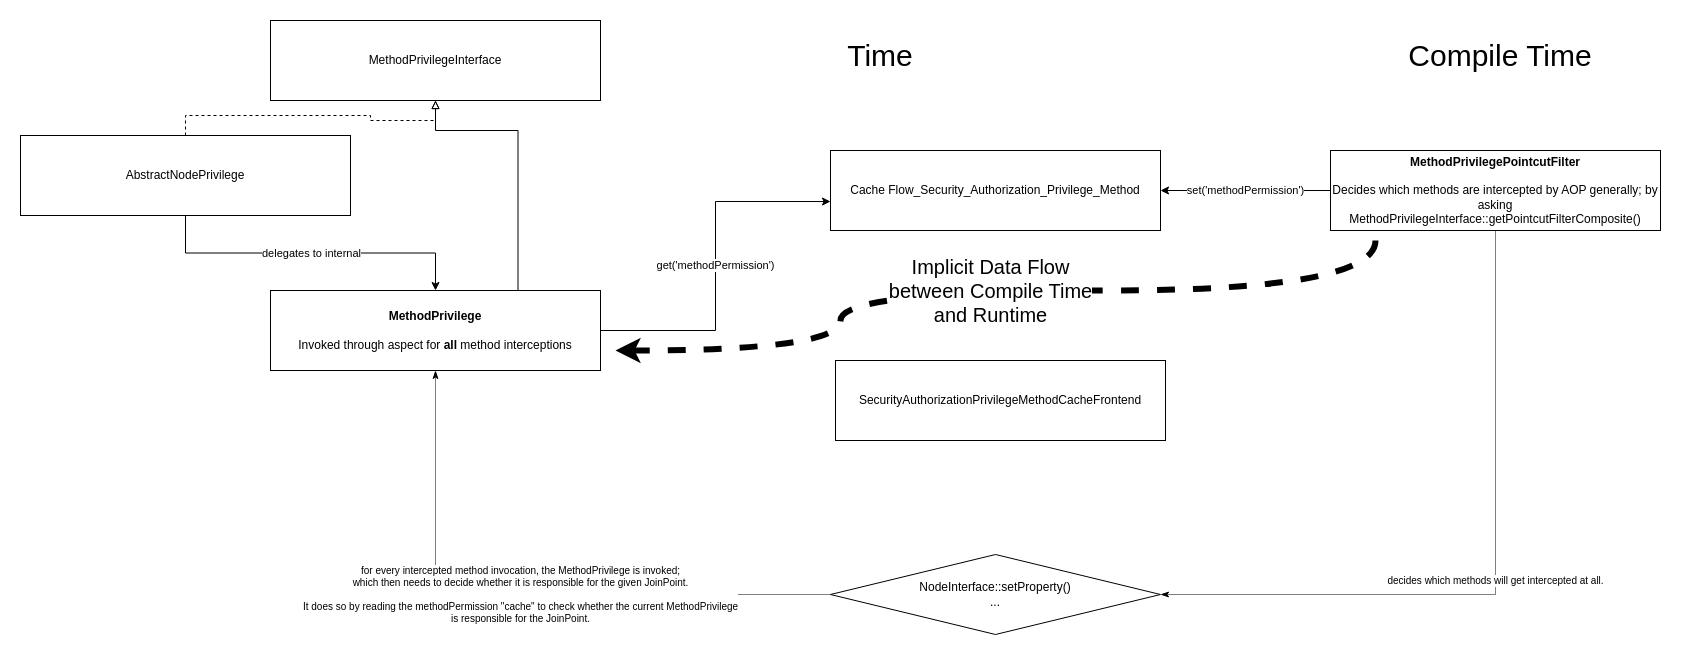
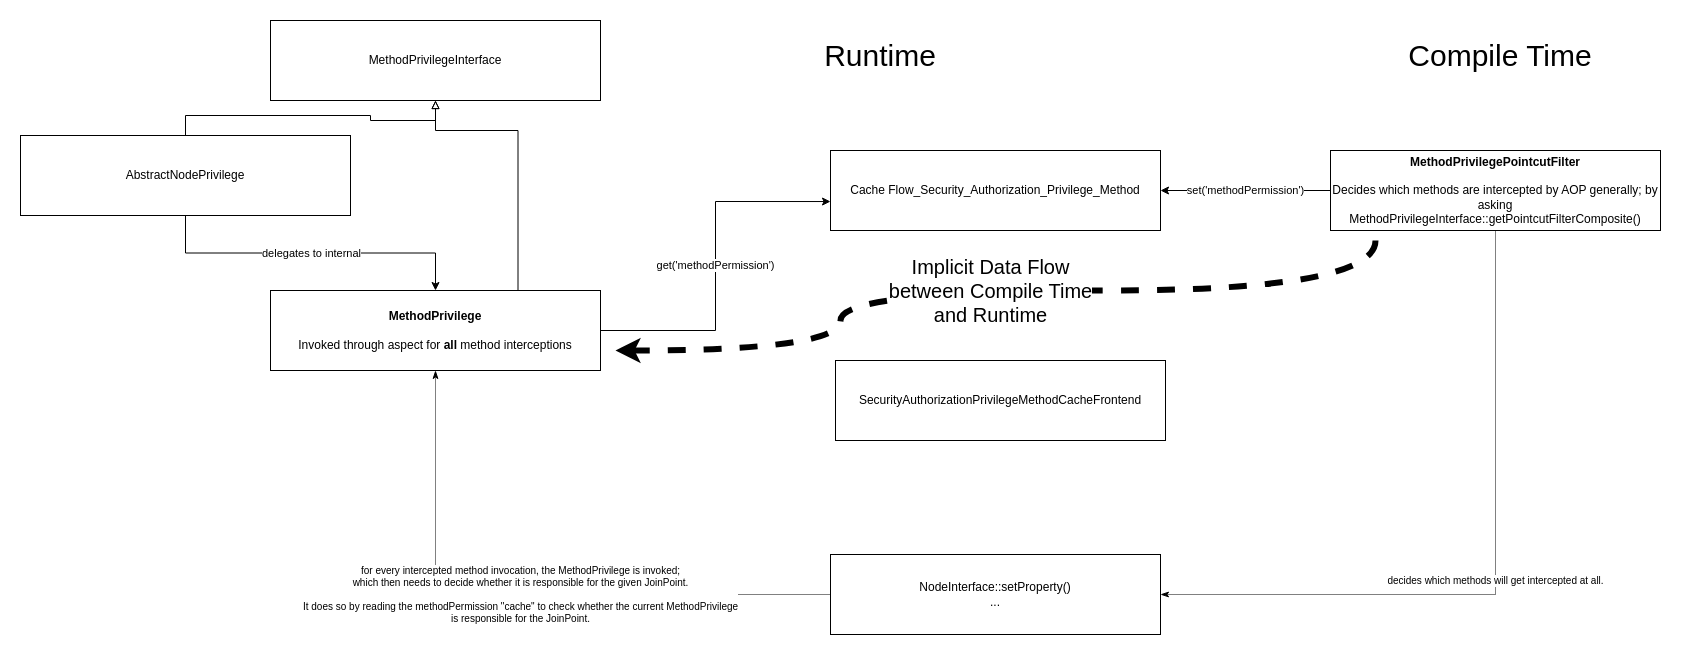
(881, 56) -> (881, 56)
(302, 116) -> (302, 116)
(996, 595) -> (996, 595)
